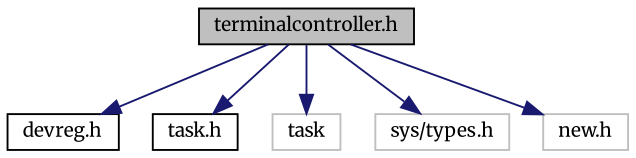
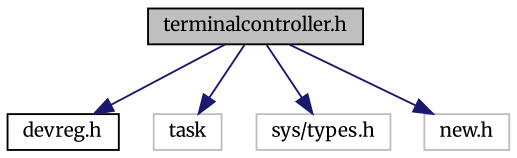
(195, 132) -> none
